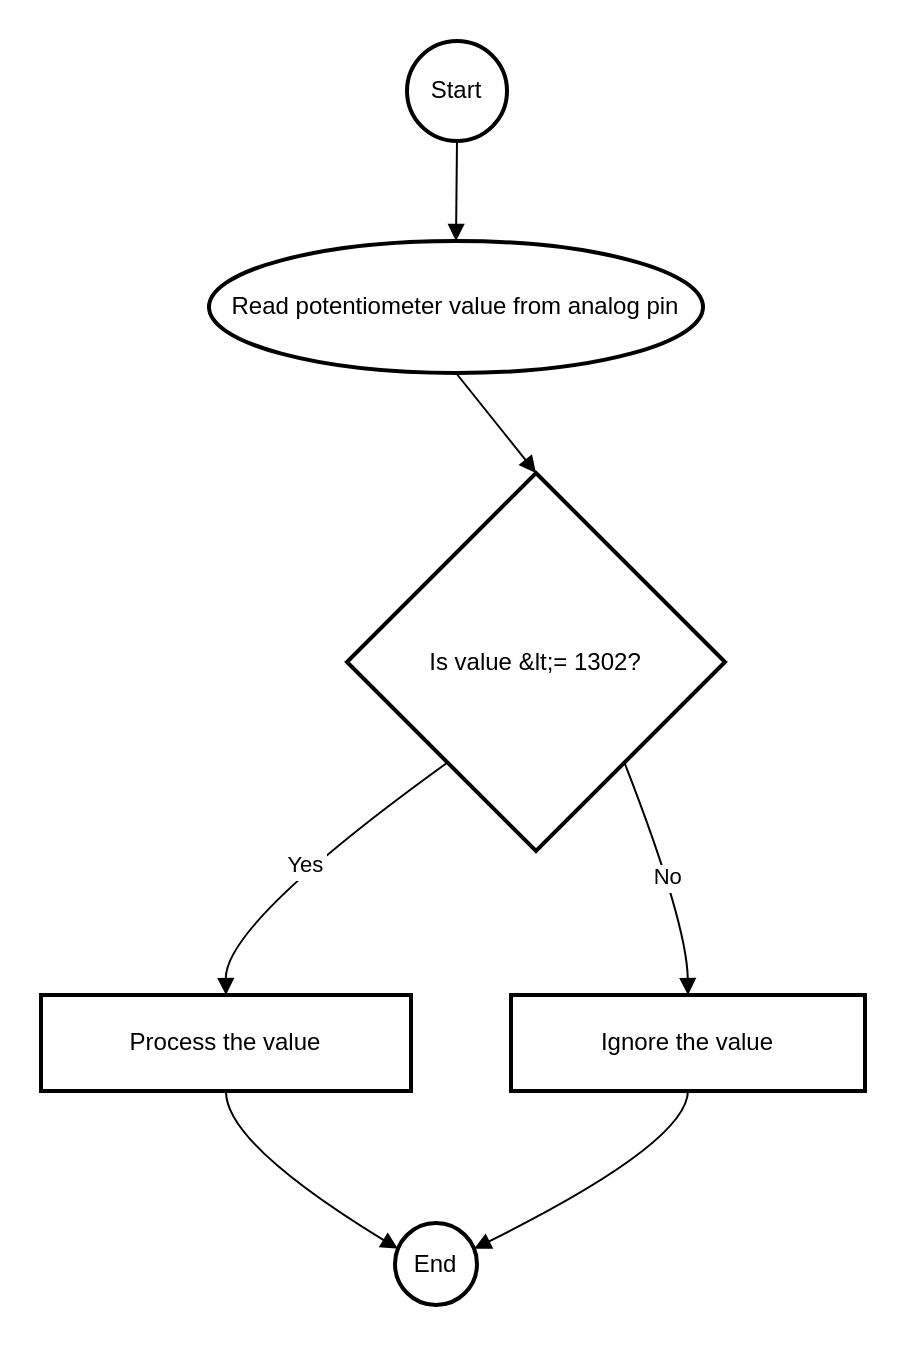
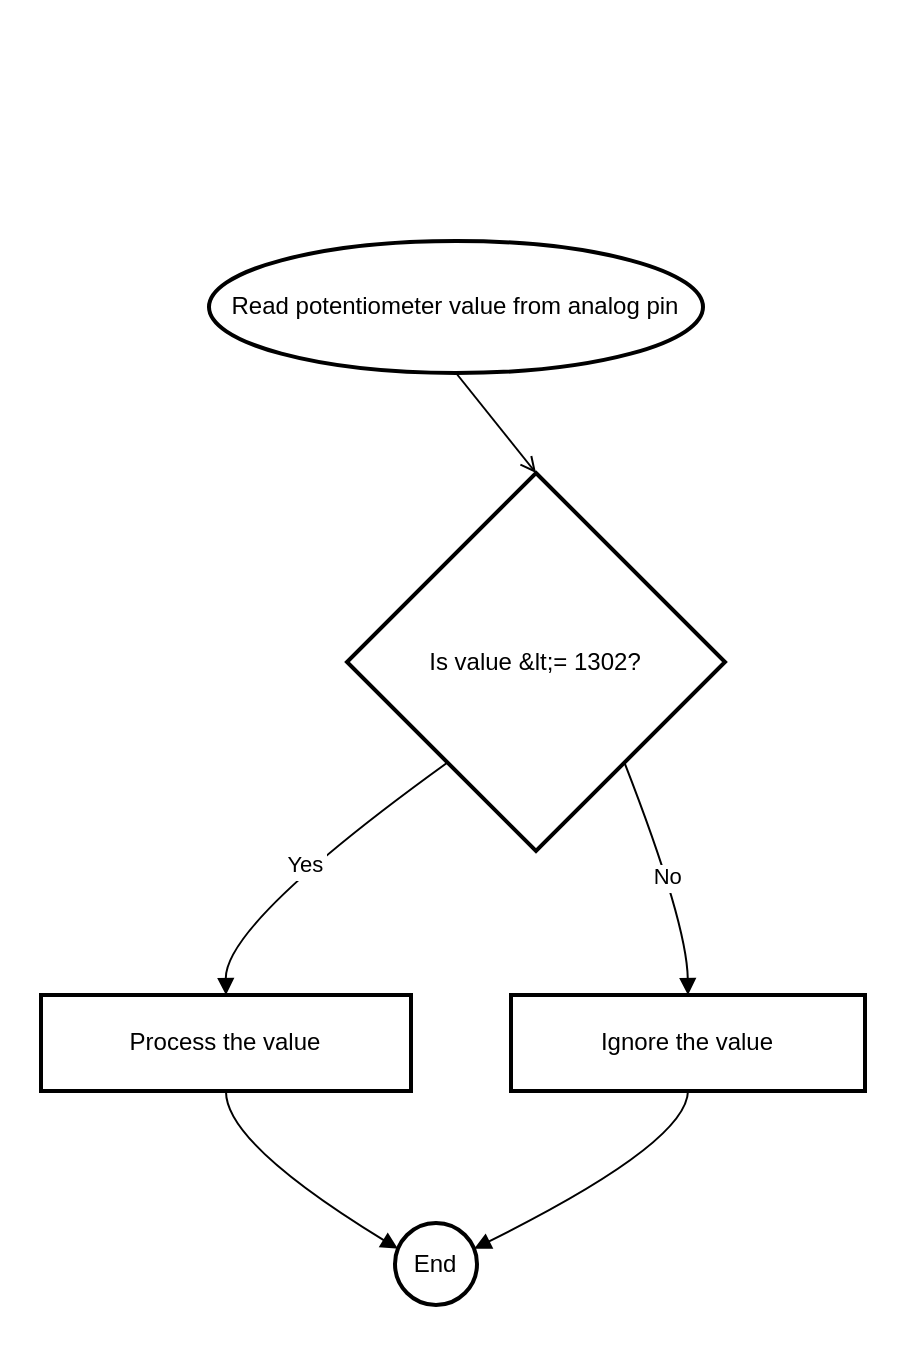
(457, 91) -> none
(457, 183) -> none
(525, 459) -> (527, 462)
